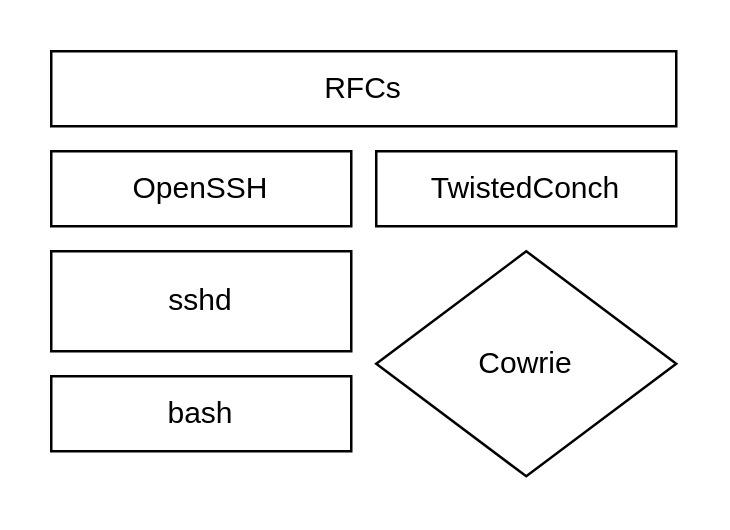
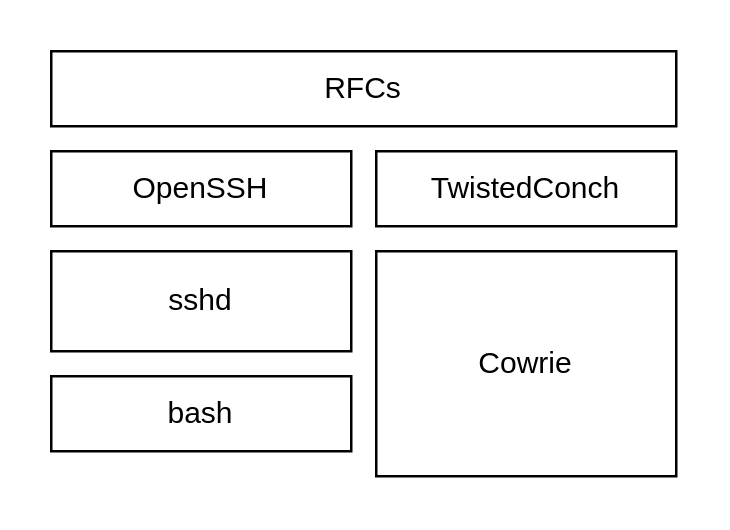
(526, 364) -> (526, 364)
